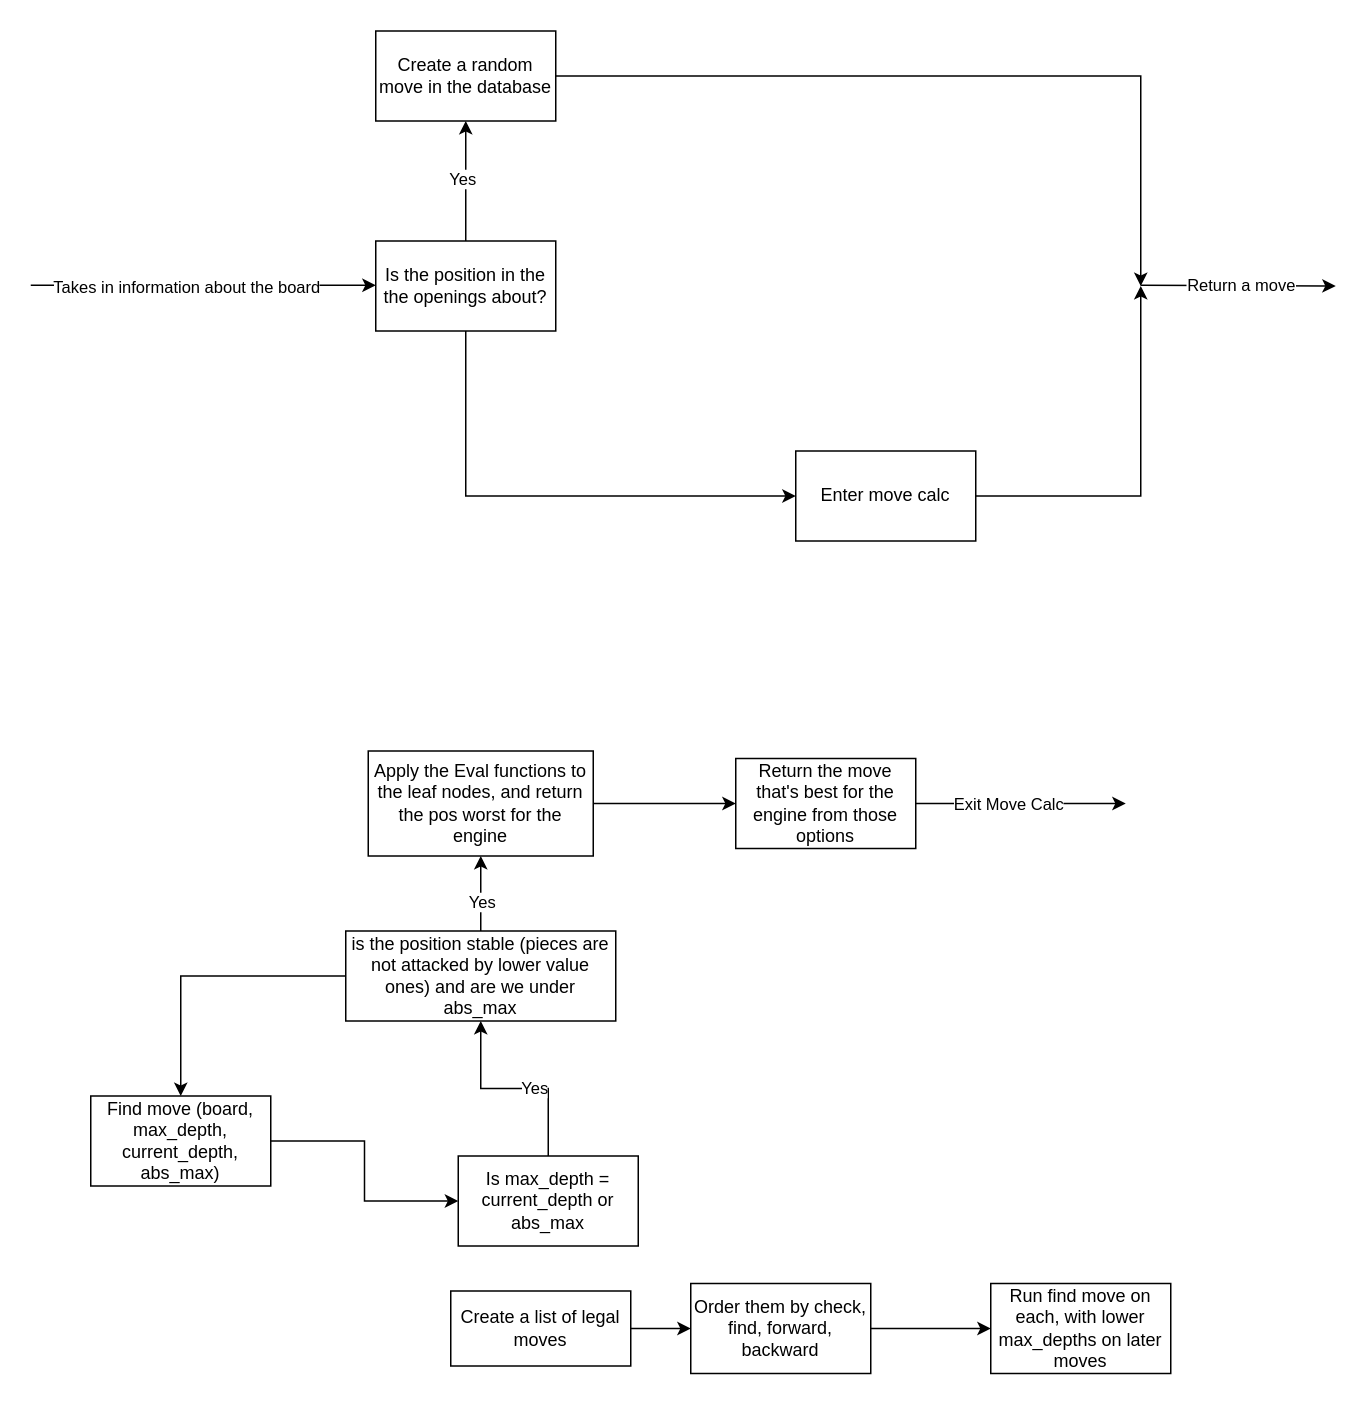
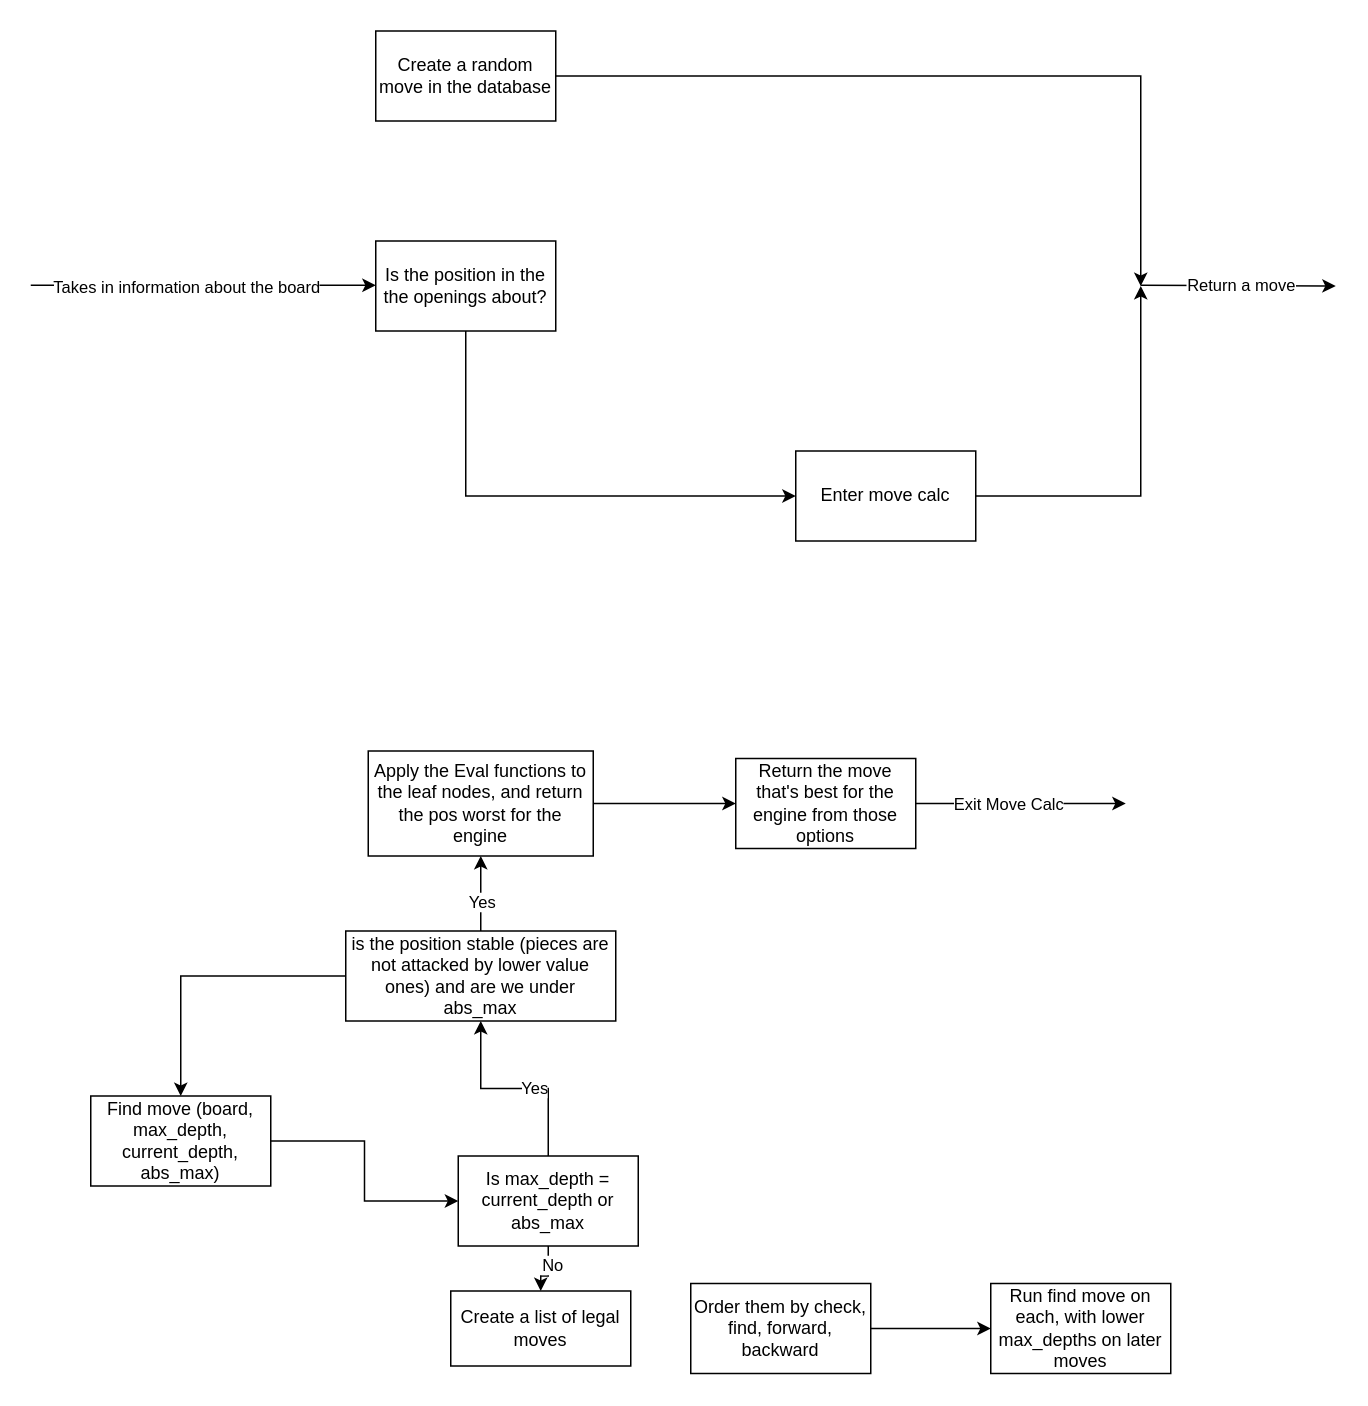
(466, 186) -> none
none -> (548, 1267)
(656, 1328) -> none
